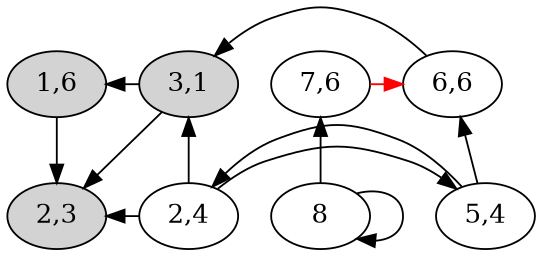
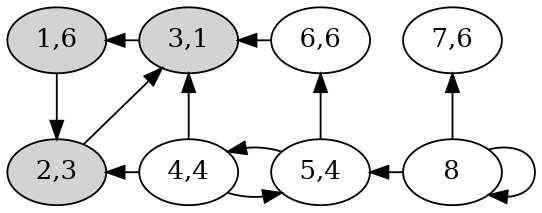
(377, 84) -> none
(130, 144) -> (116, 113)
none -> (396, 172)
(189, 216) -> (189, 172)
